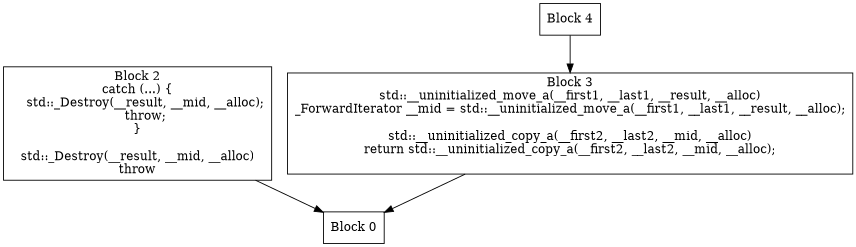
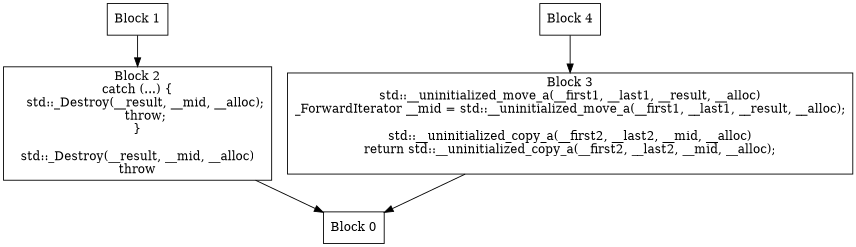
none -> (138, 19)
